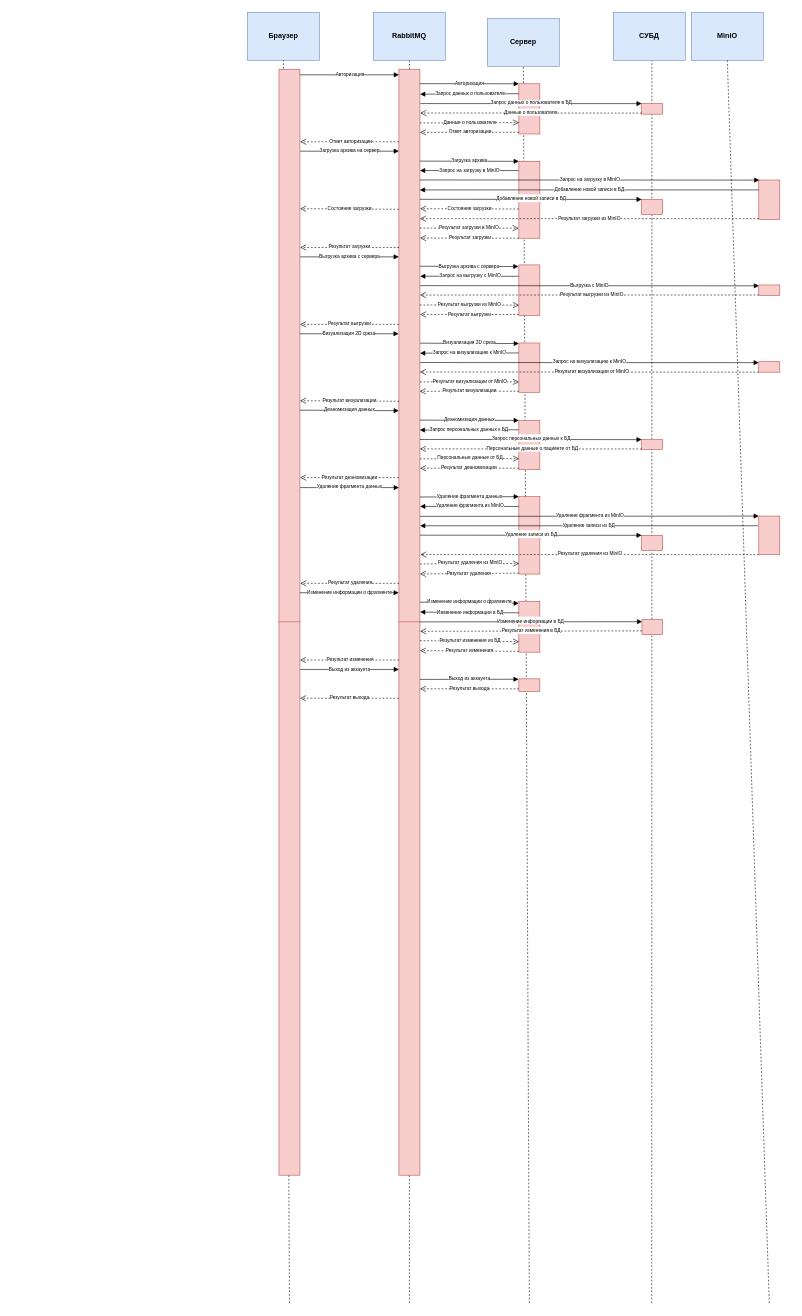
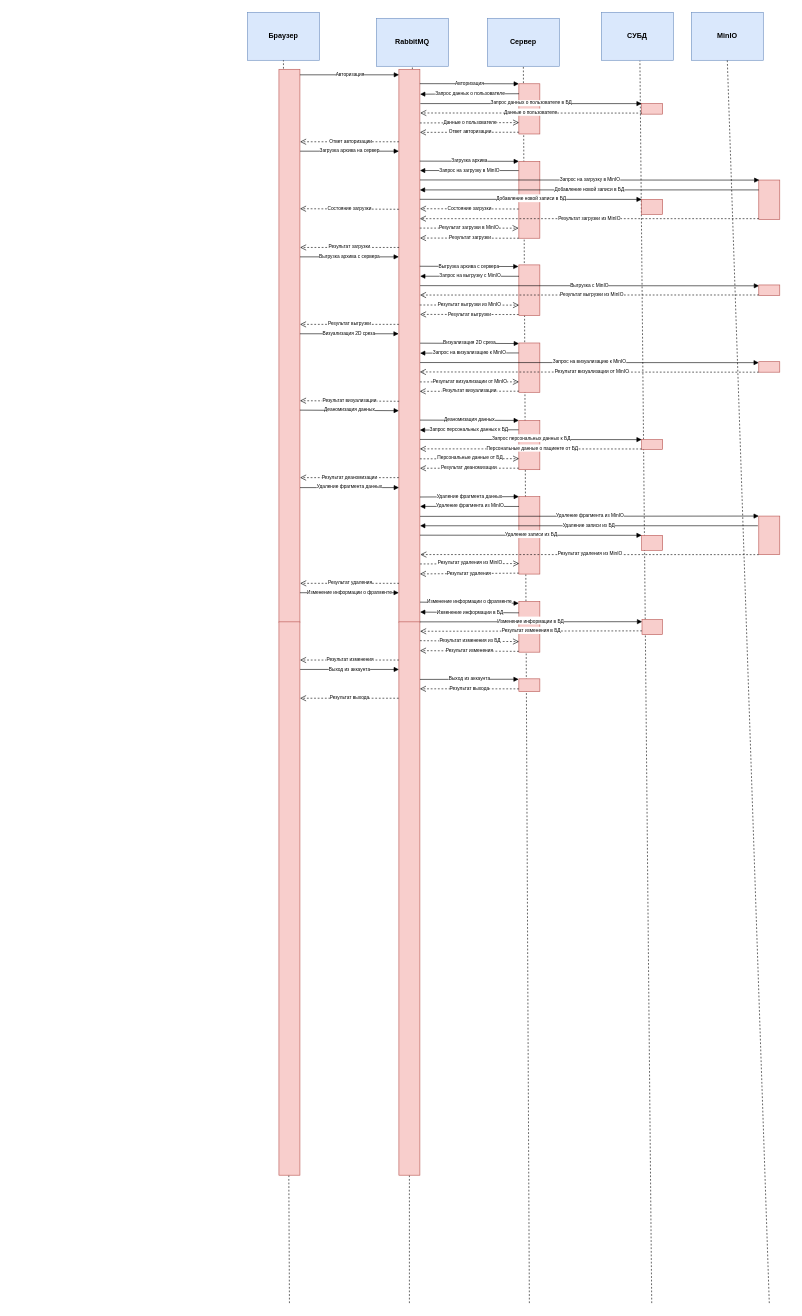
(410, 36) -> (413, 42)
(650, 36) -> (638, 36)
